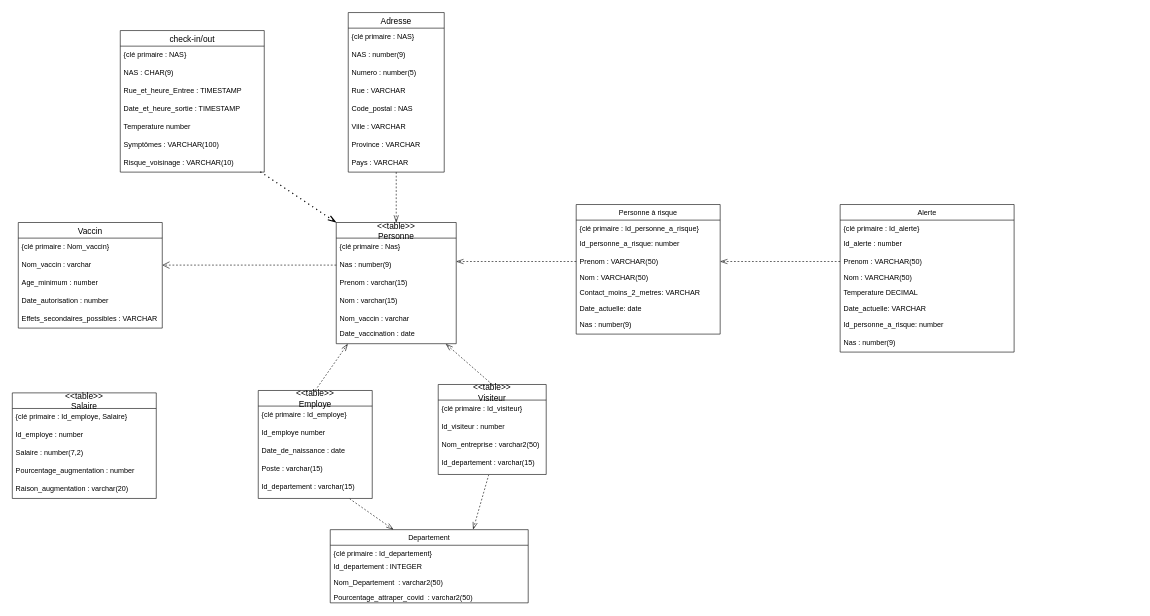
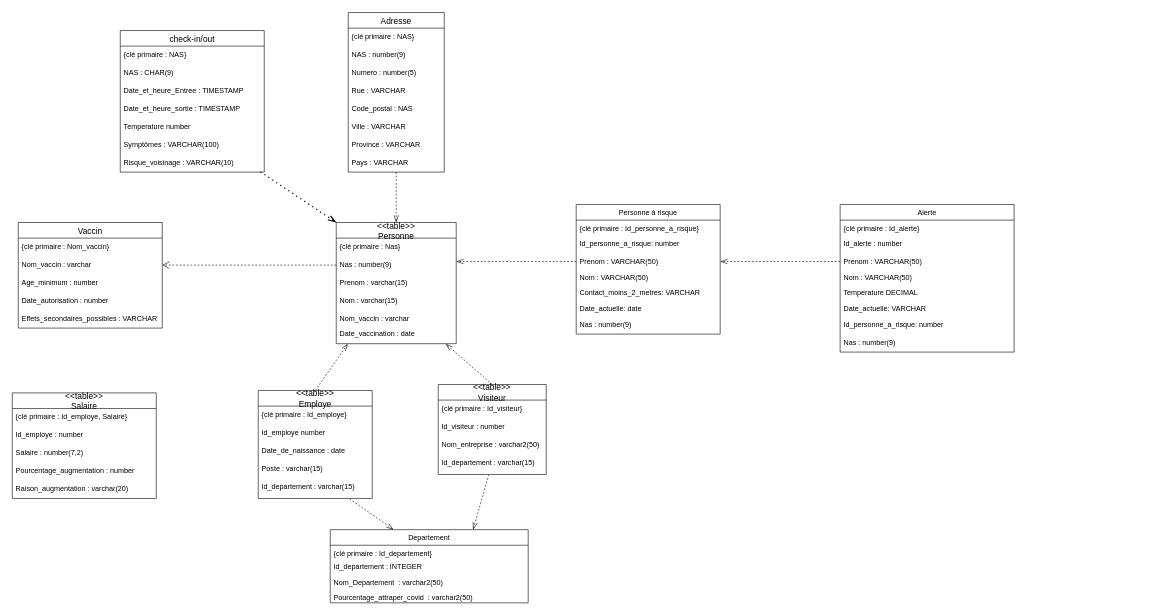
(183, 90) -> (185, 90)
